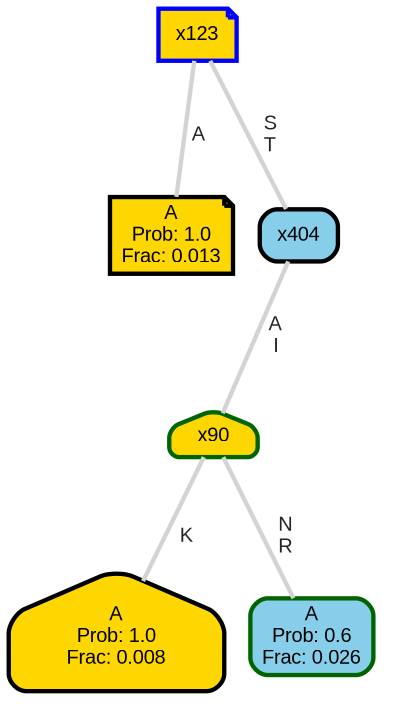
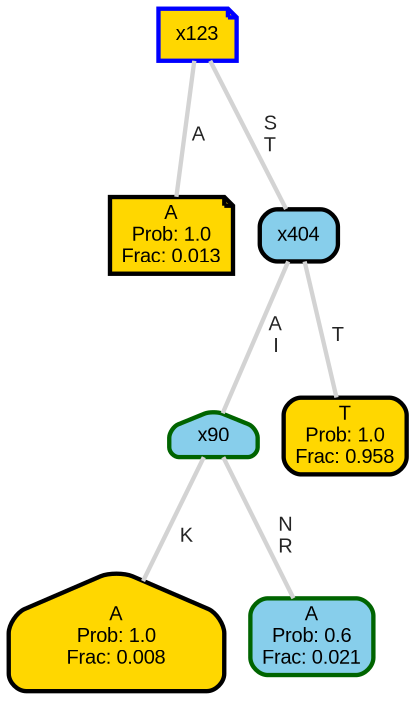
(213, 436) -> (213, 436)
none -> (345, 436)
(312, 637) -> (312, 637)
